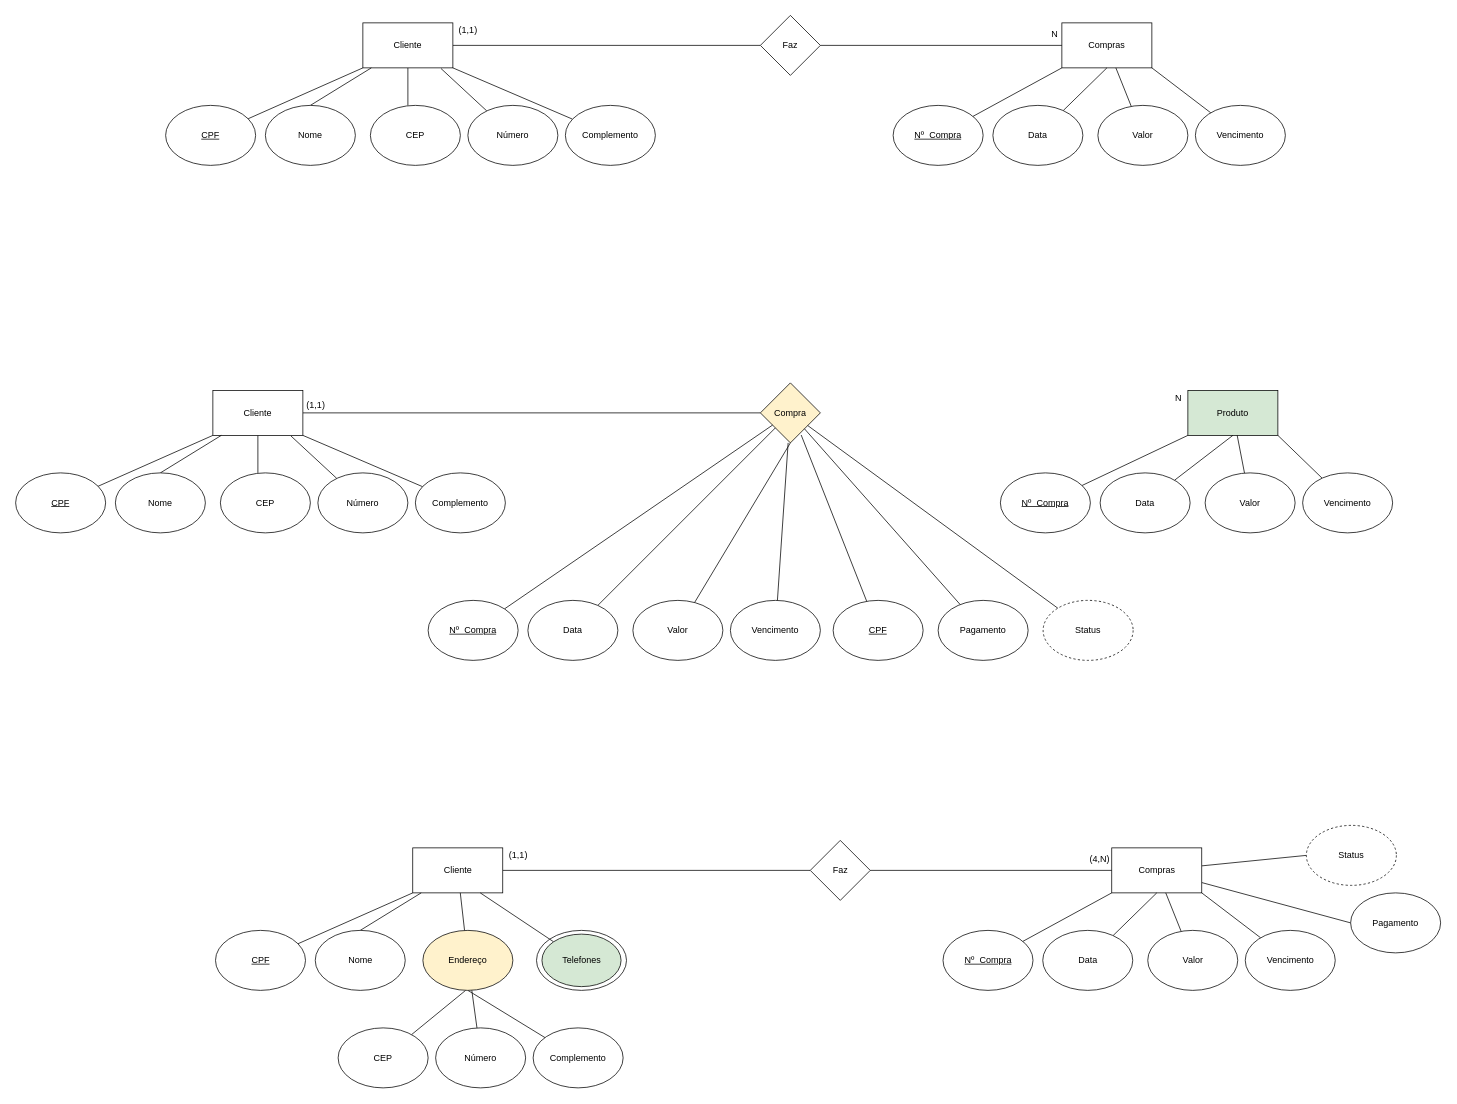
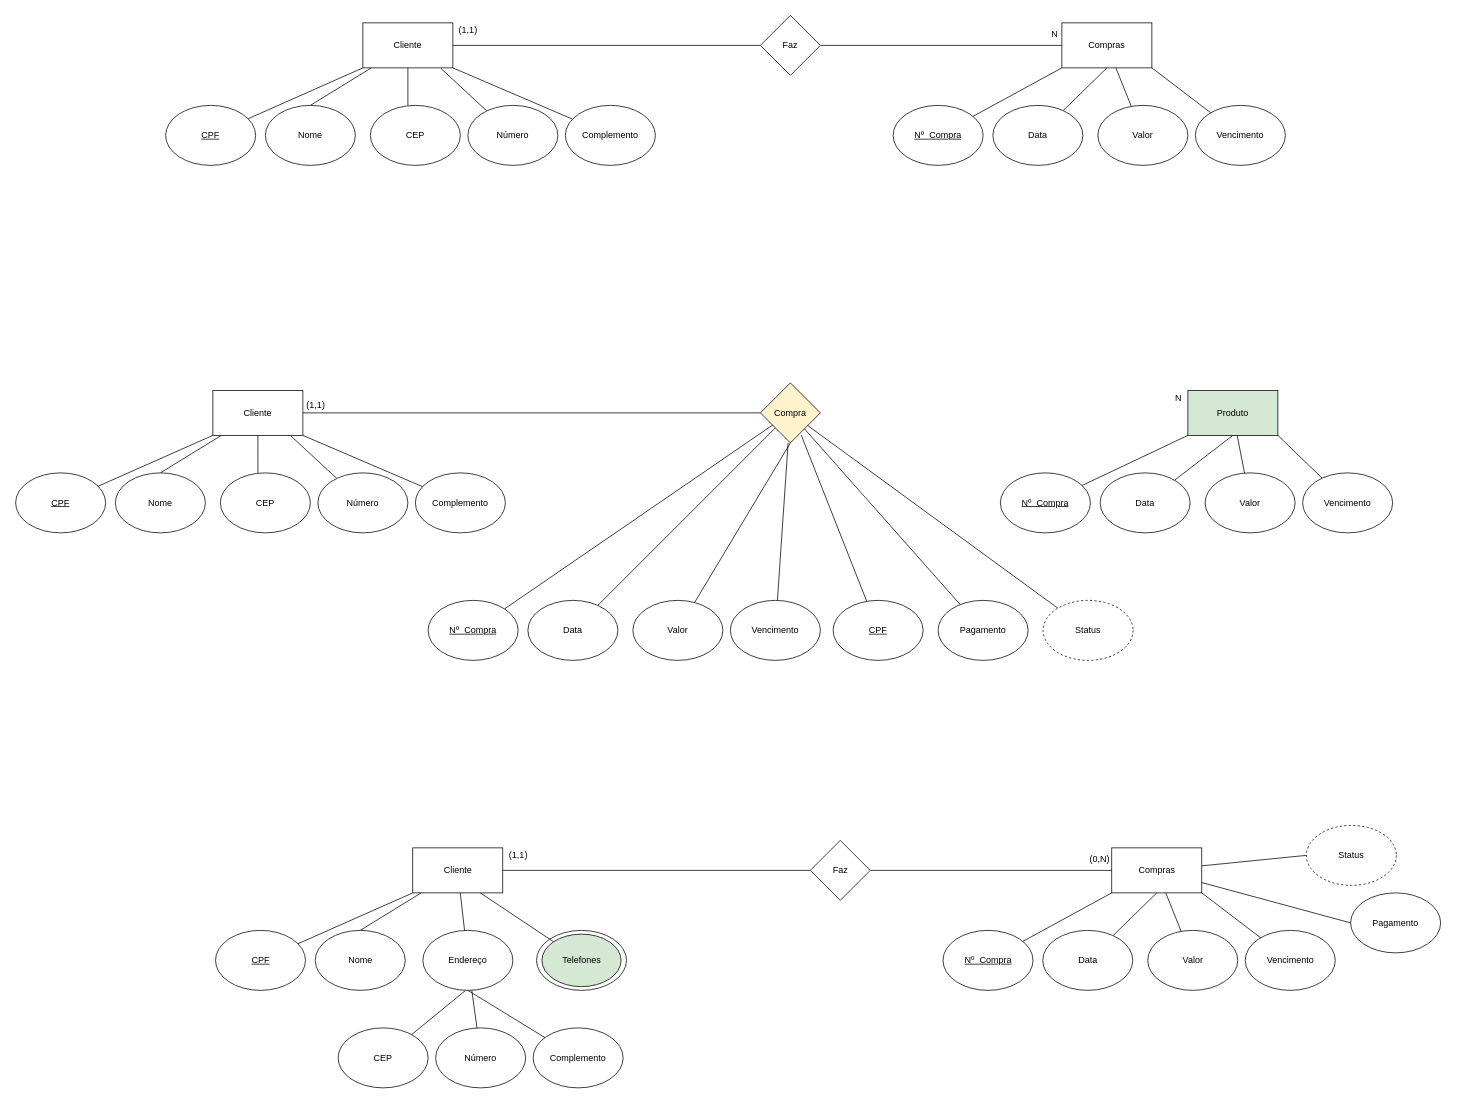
(1100, 859) -> (1100, 859)
(468, 960) -> (468, 960)
